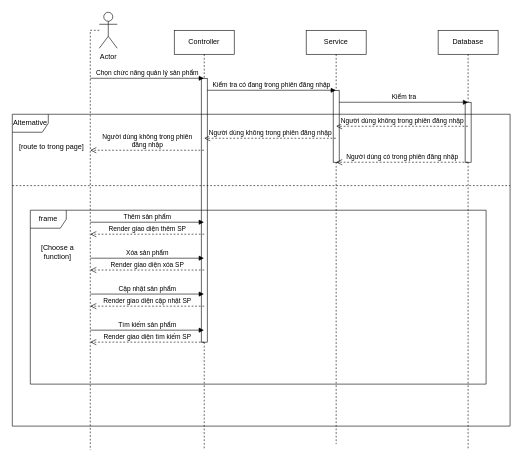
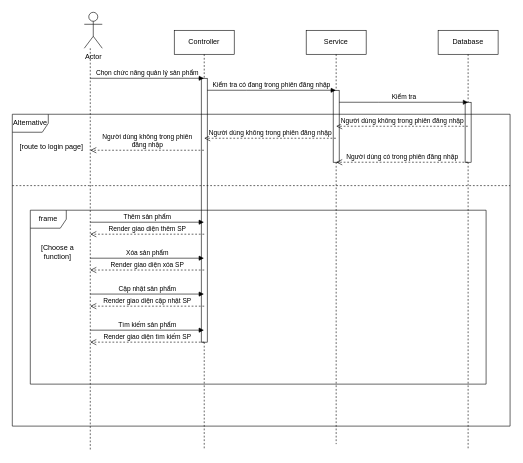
(108, 30) -> (93, 30)
(52, 147) -> (52, 147)
